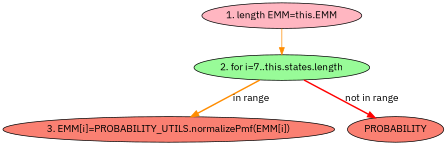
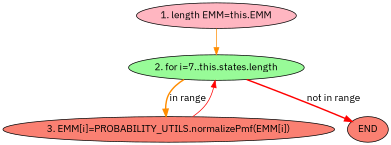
none -> (206, 104)
(396, 129) -> (368, 129)
